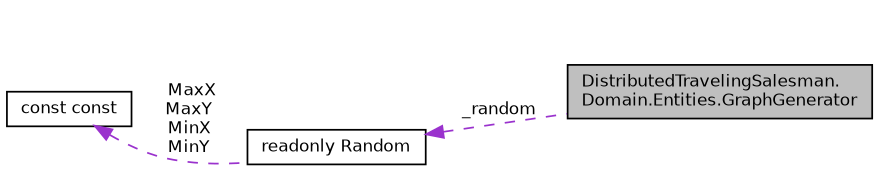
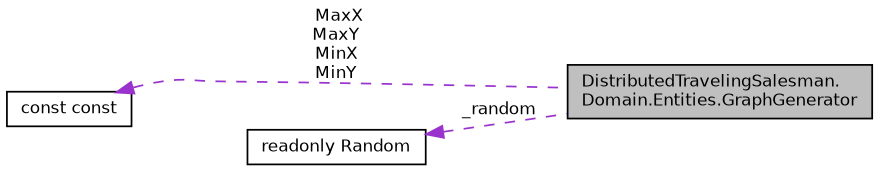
(176, 160) -> (350, 83)
